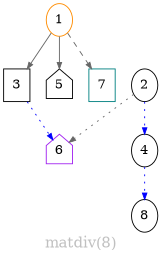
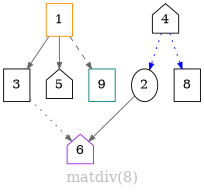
(59, 20) -> (59, 20)
(102, 85) -> (102, 85)
(145, 115) -> (156, 48)
(104, 116) -> (114, 116)
(38, 118) -> (48, 118)
(145, 151) -> (166, 20)
(145, 216) -> (187, 85)
